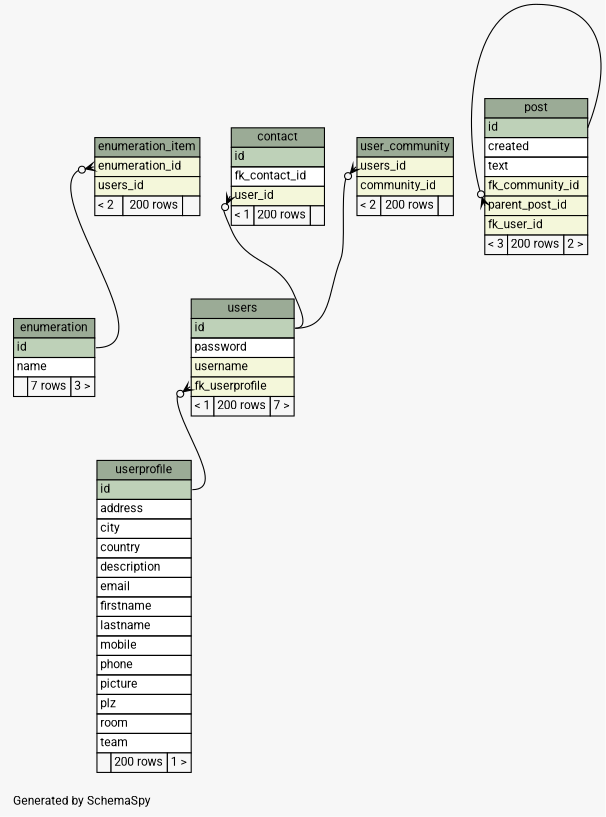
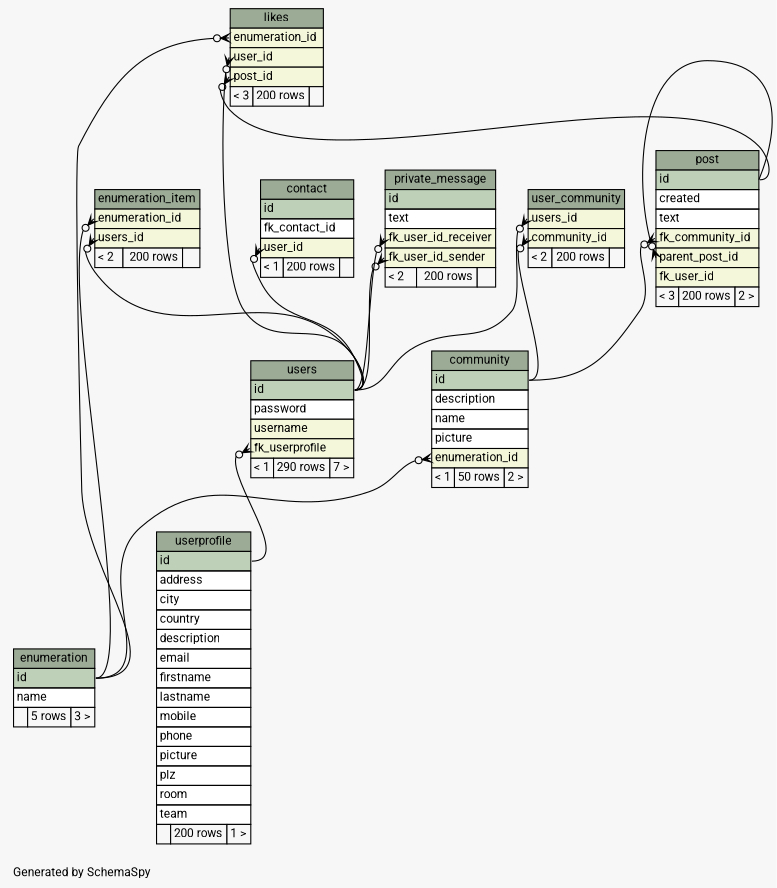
none -> (277, 57)
none -> (440, 229)
none -> (233, 314)
(49, 386) -> (49, 717)
(242, 406) -> (302, 467)
none -> (479, 419)
